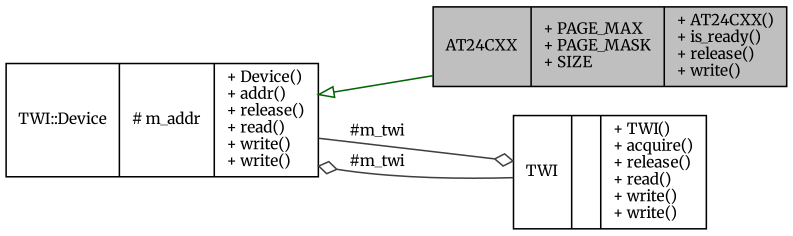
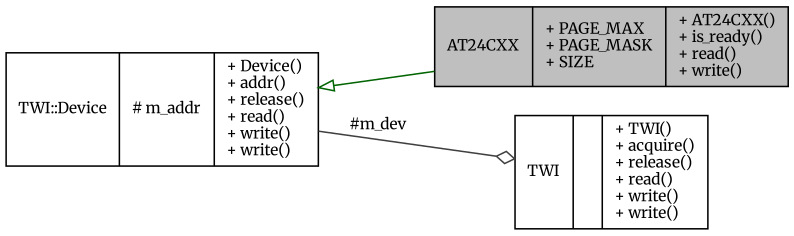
(716, 54) -> (708, 54)
(376, 132) -> (377, 126)
(425, 177) -> none
